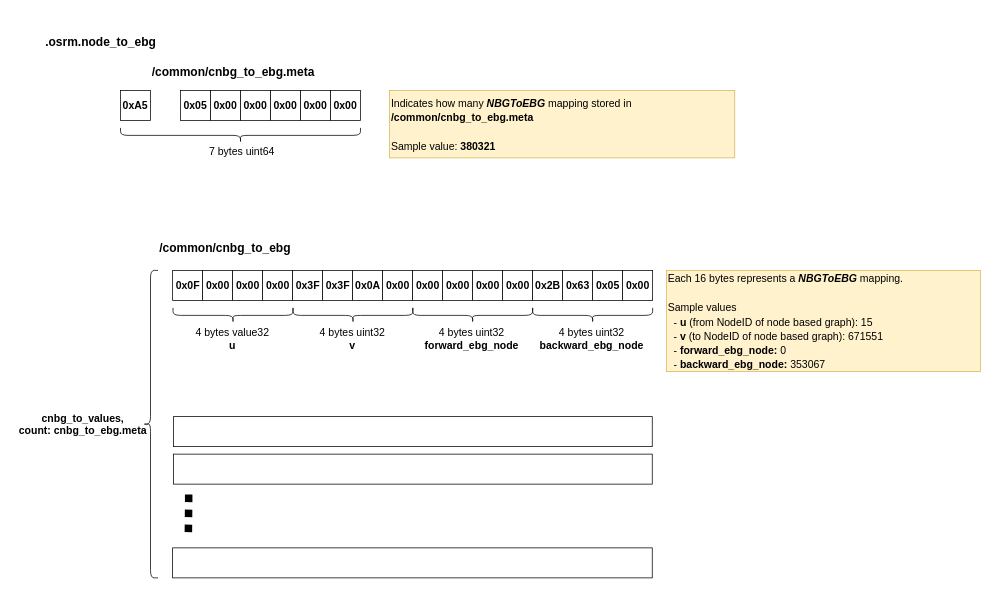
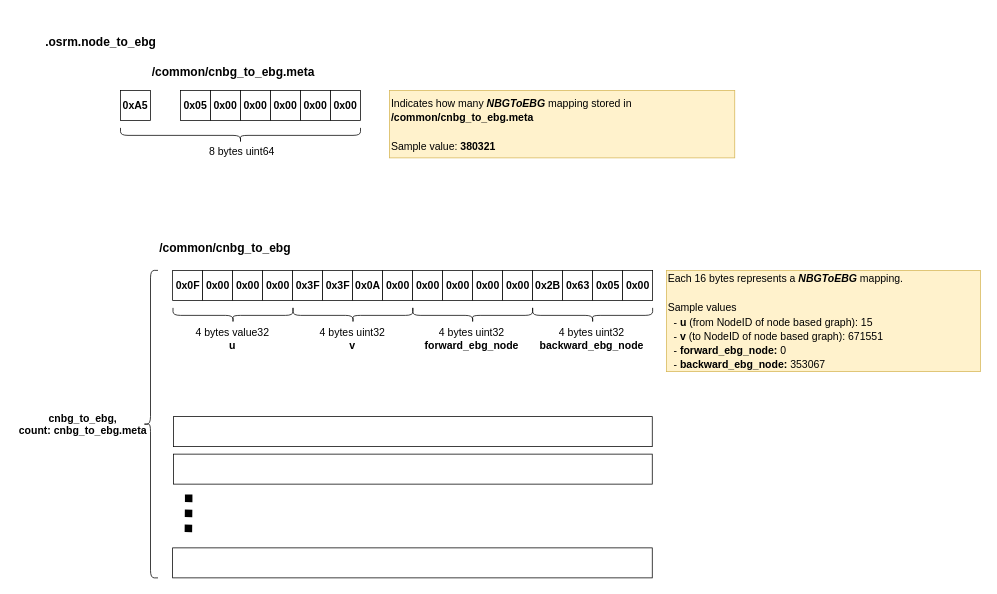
(242, 151) -> (242, 151)
(83, 424) -> (83, 424)
